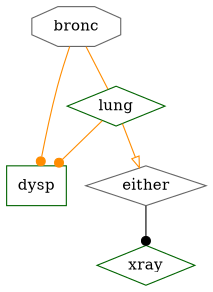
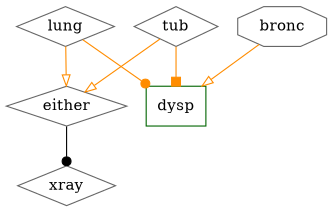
none -> (176, 27)
(97, 68) -> none
(54, 101) -> (235, 62)
(116, 106) -> (65, 27)
(146, 265) -> (67, 186)
